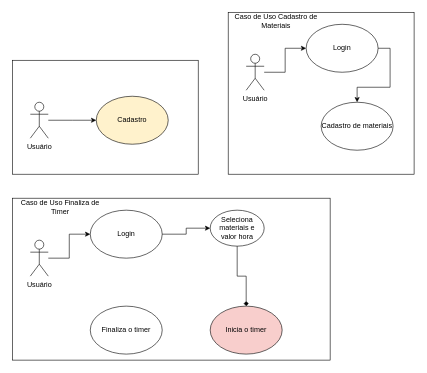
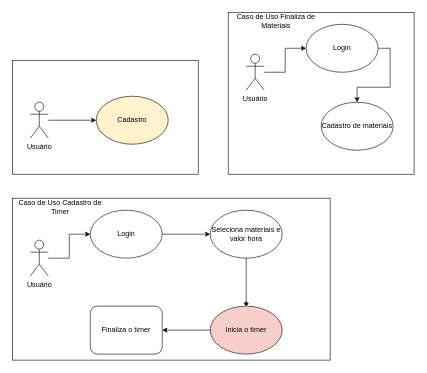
(276, 21) -> (276, 21)
(60, 207) -> (60, 207)
(237, 228) -> (246, 234)
(126, 330) -> (126, 330)
none -> (167, 330)
